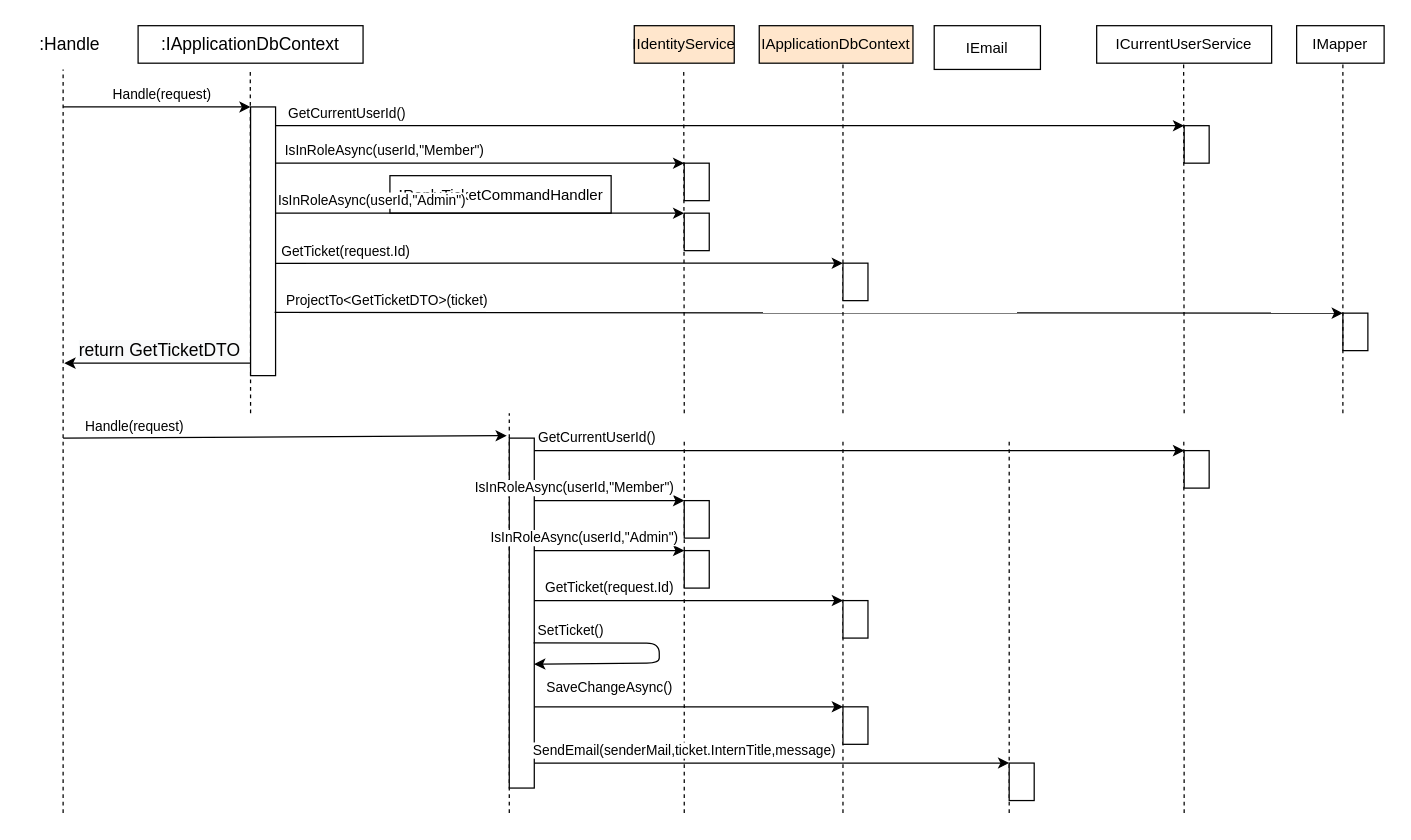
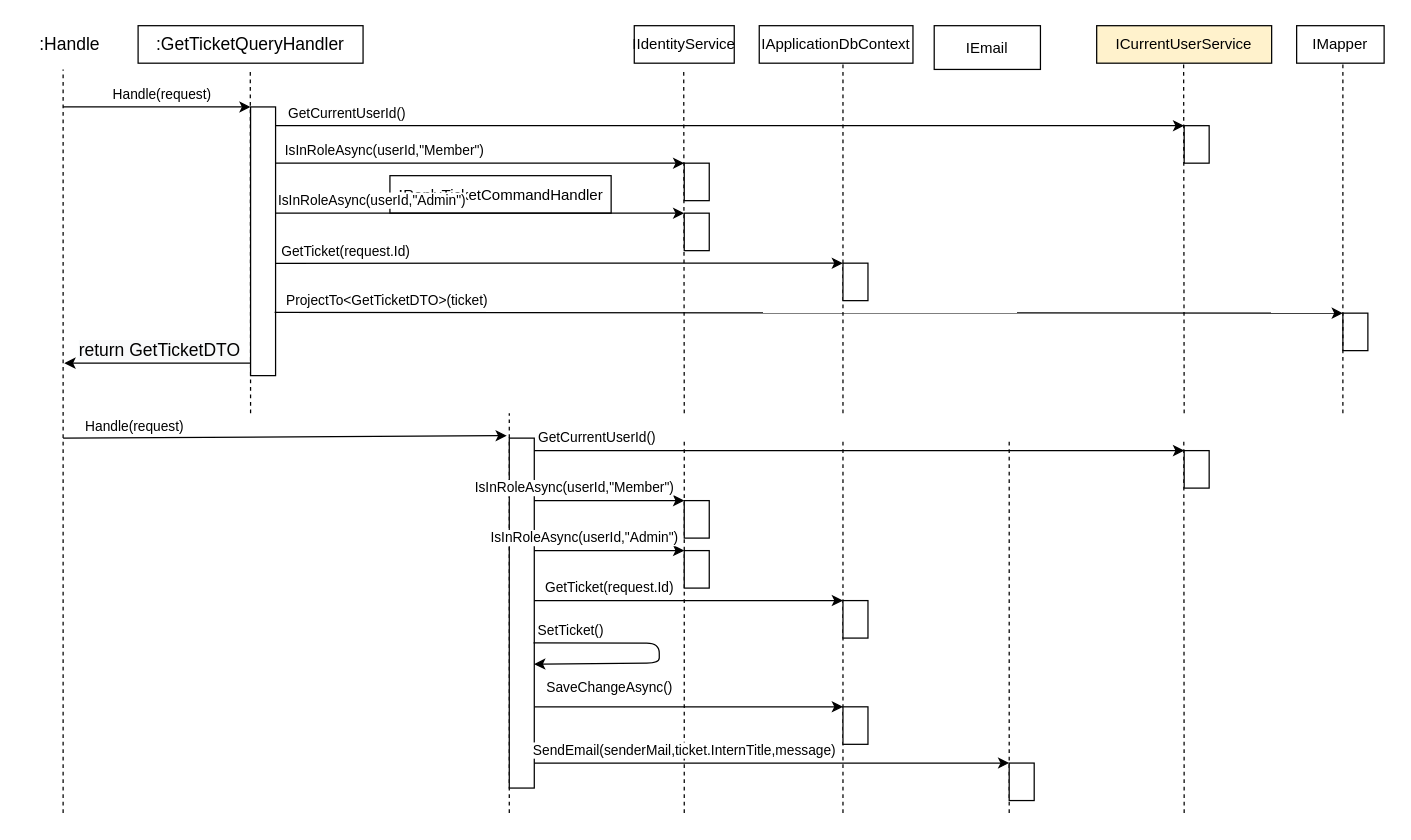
(251, 44) -> (251, 44)
(684, 44) -> (684, 44)
(836, 44) -> (836, 44)
(1184, 44) -> (1184, 44)
